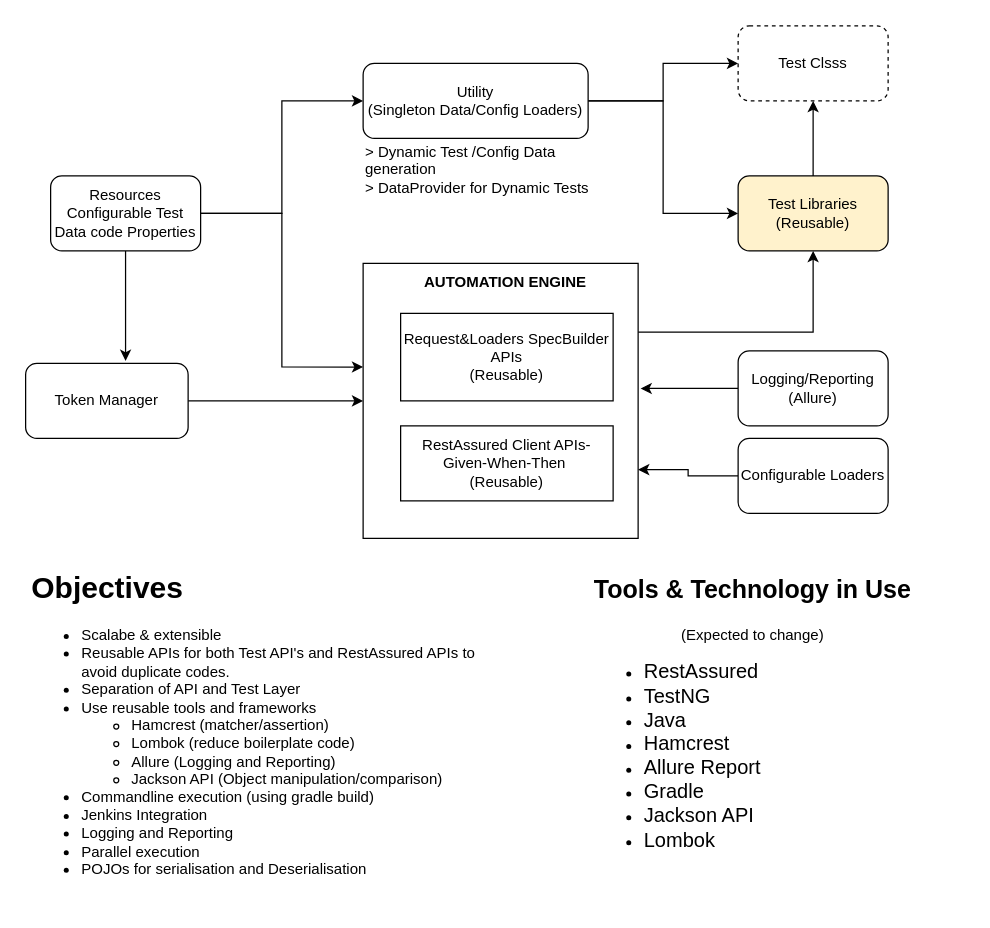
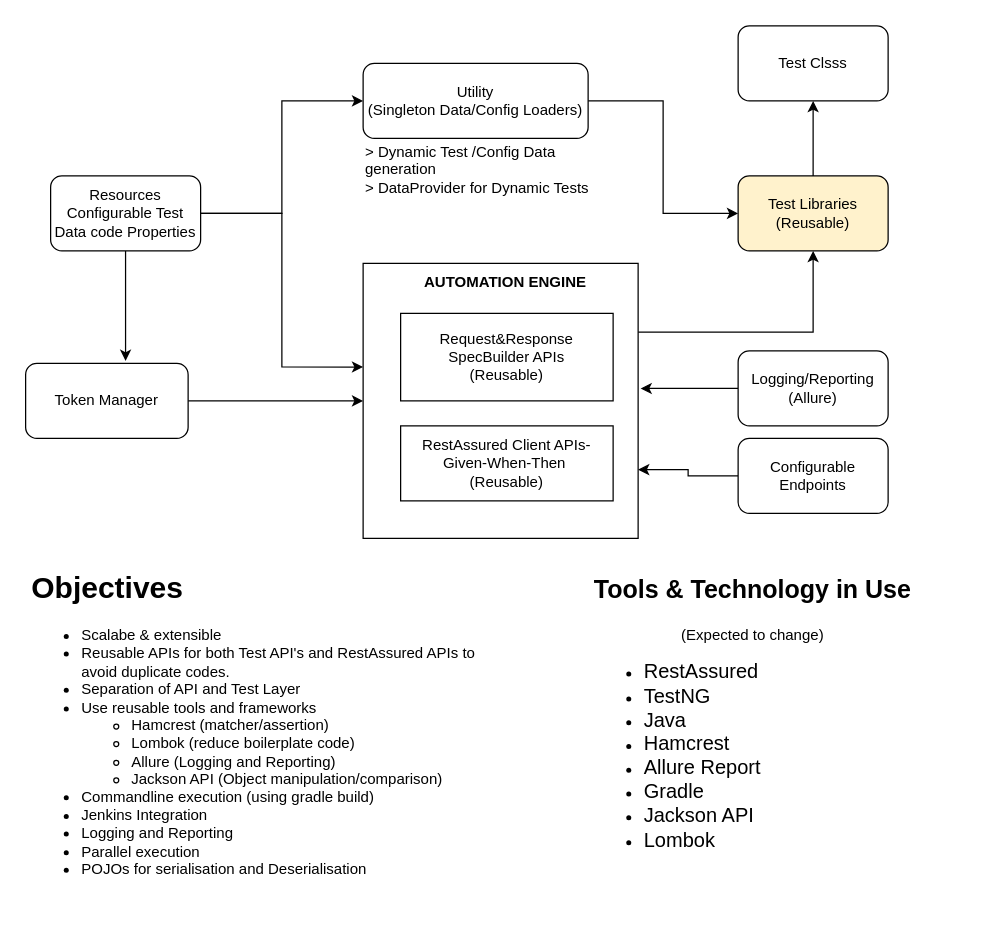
(679, 63) -> none
(813, 63) -> (813, 63)
(507, 357) -> (507, 357)
(813, 476) -> (813, 476)
